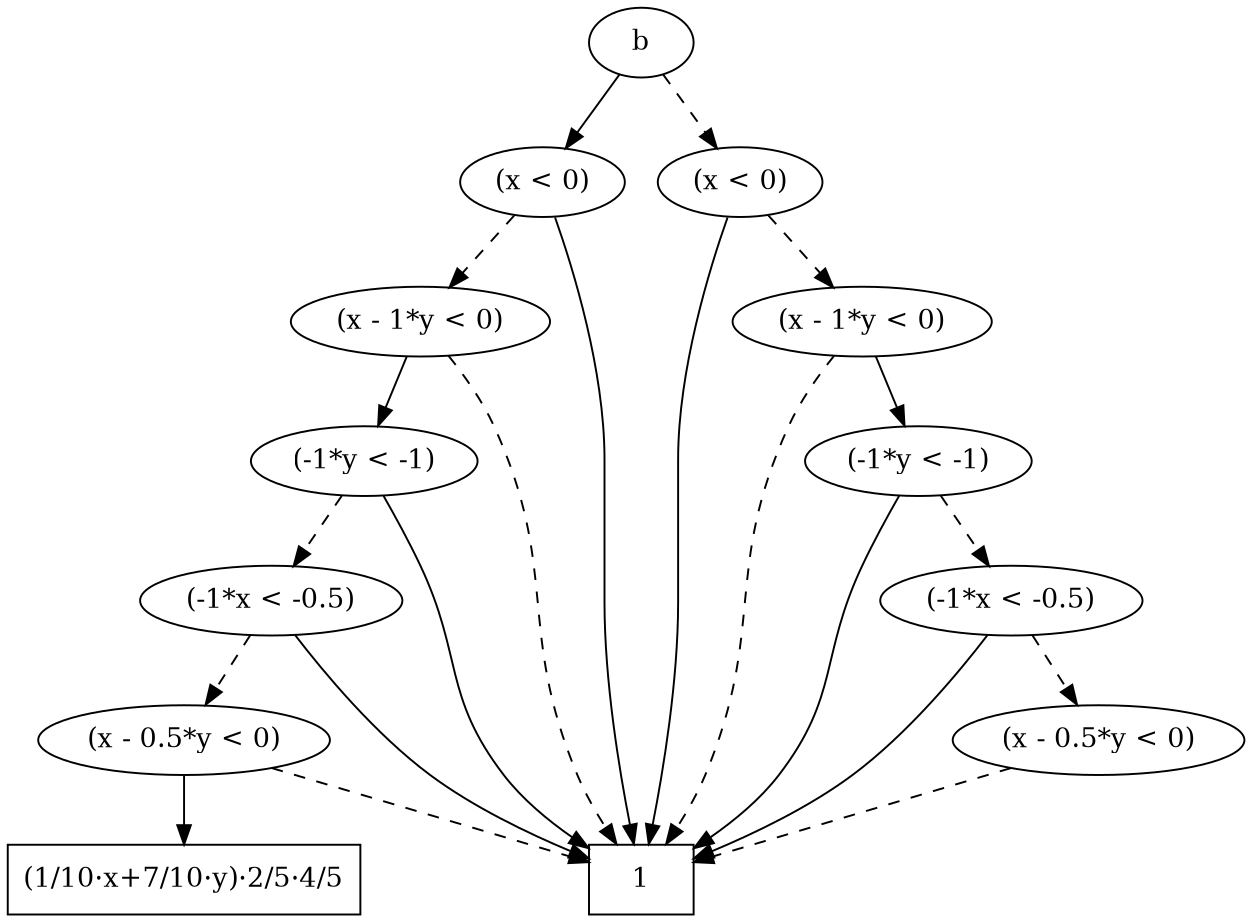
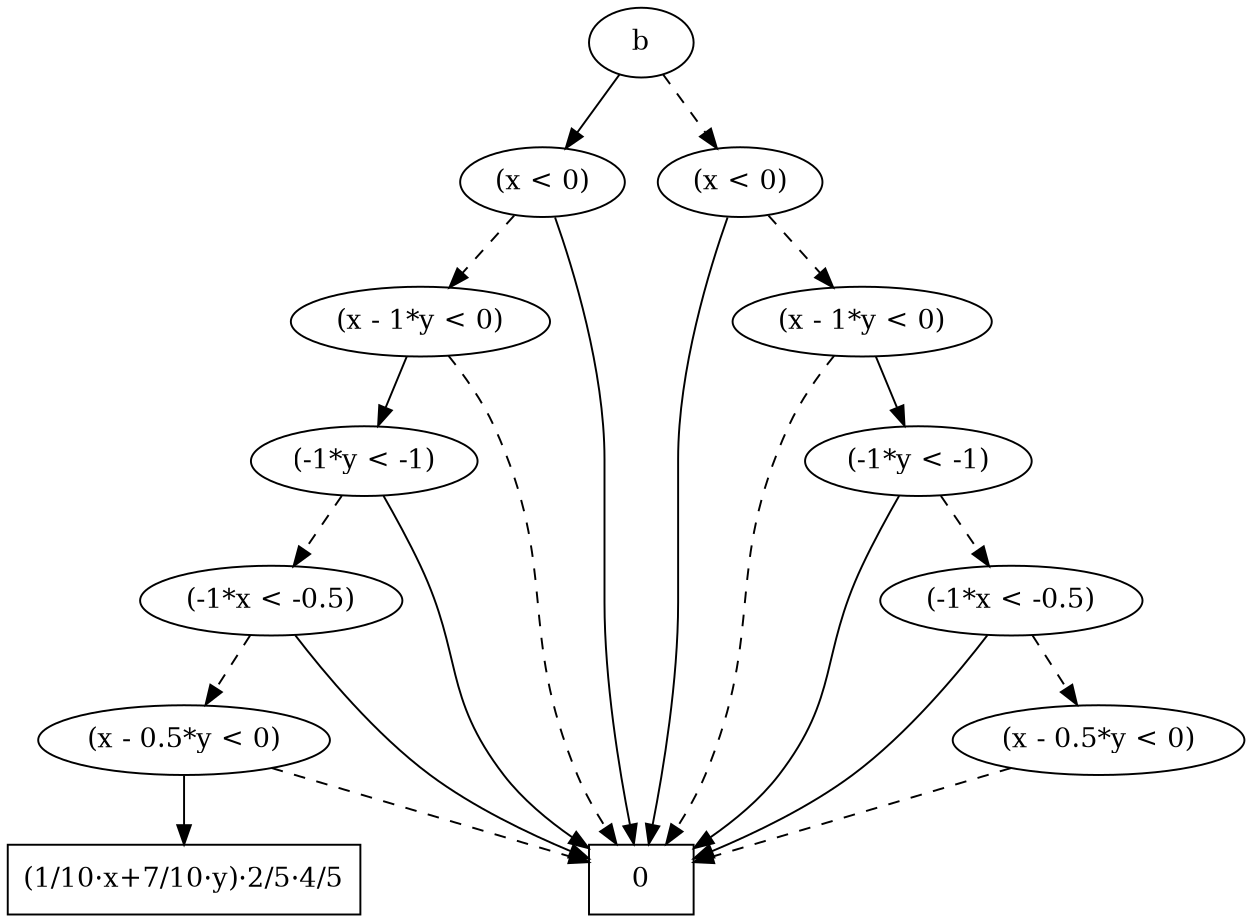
(641, 880) -> (641, 880)
